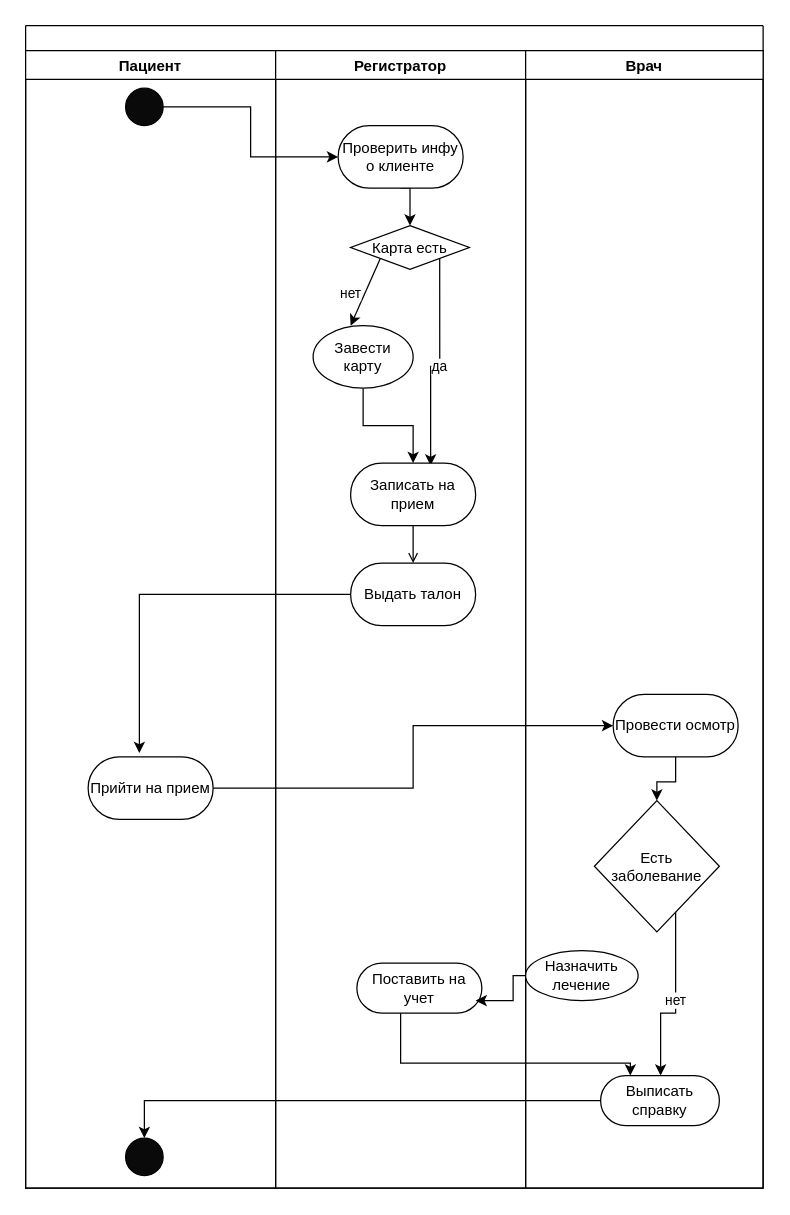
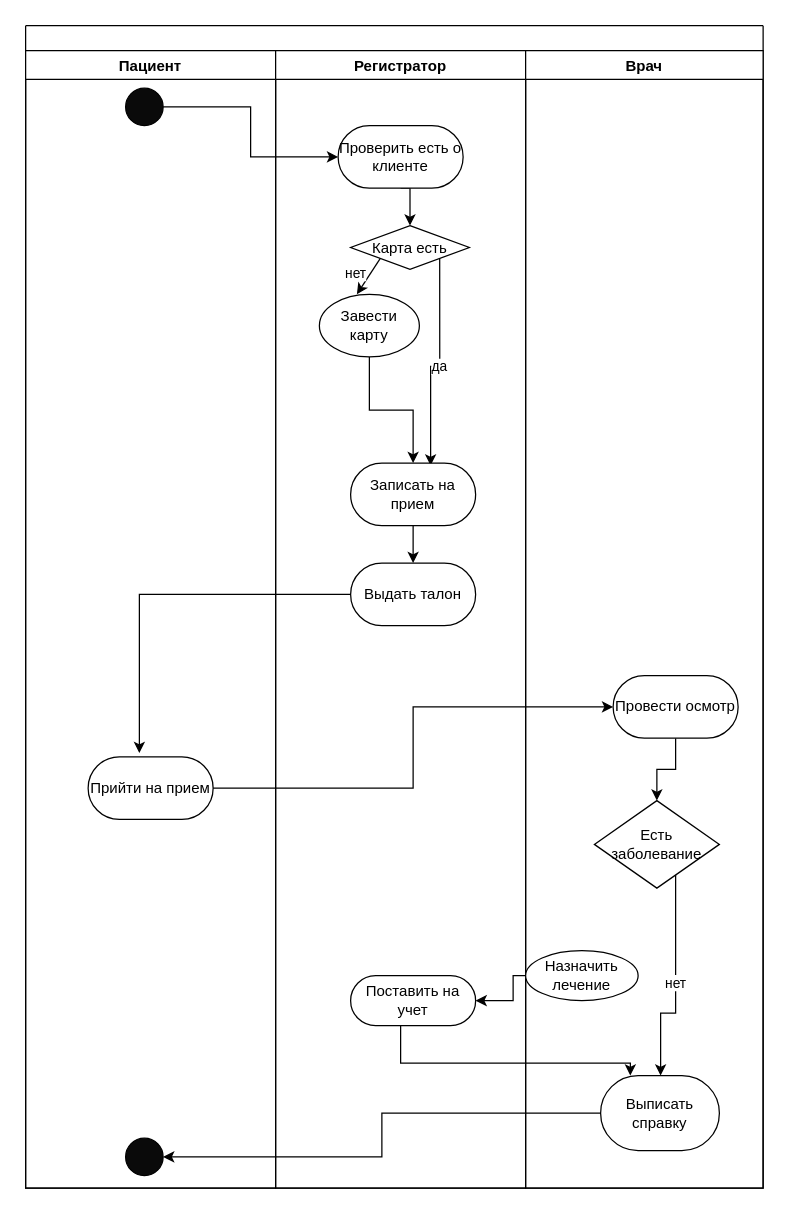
(401, 157) -> (401, 157)
(363, 357) -> (369, 326)
(413, 555) -> (413, 553)
(676, 726) -> (676, 707)
(657, 866) -> (657, 844)
(419, 988) -> (413, 1001)
(660, 1101) -> (660, 1113)
